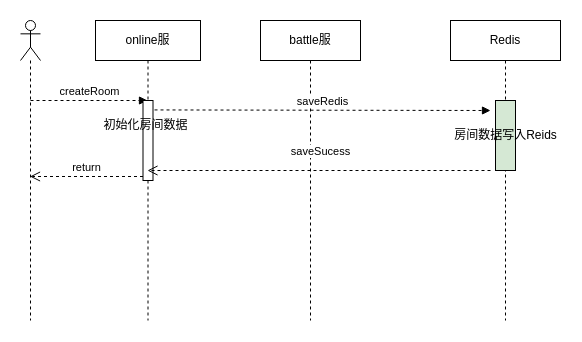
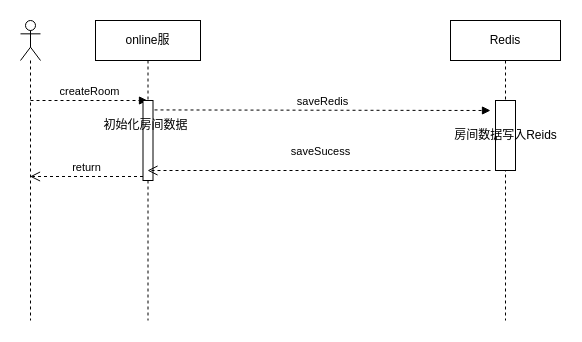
(506, 136) -> (506, 136)
(311, 171) -> none
